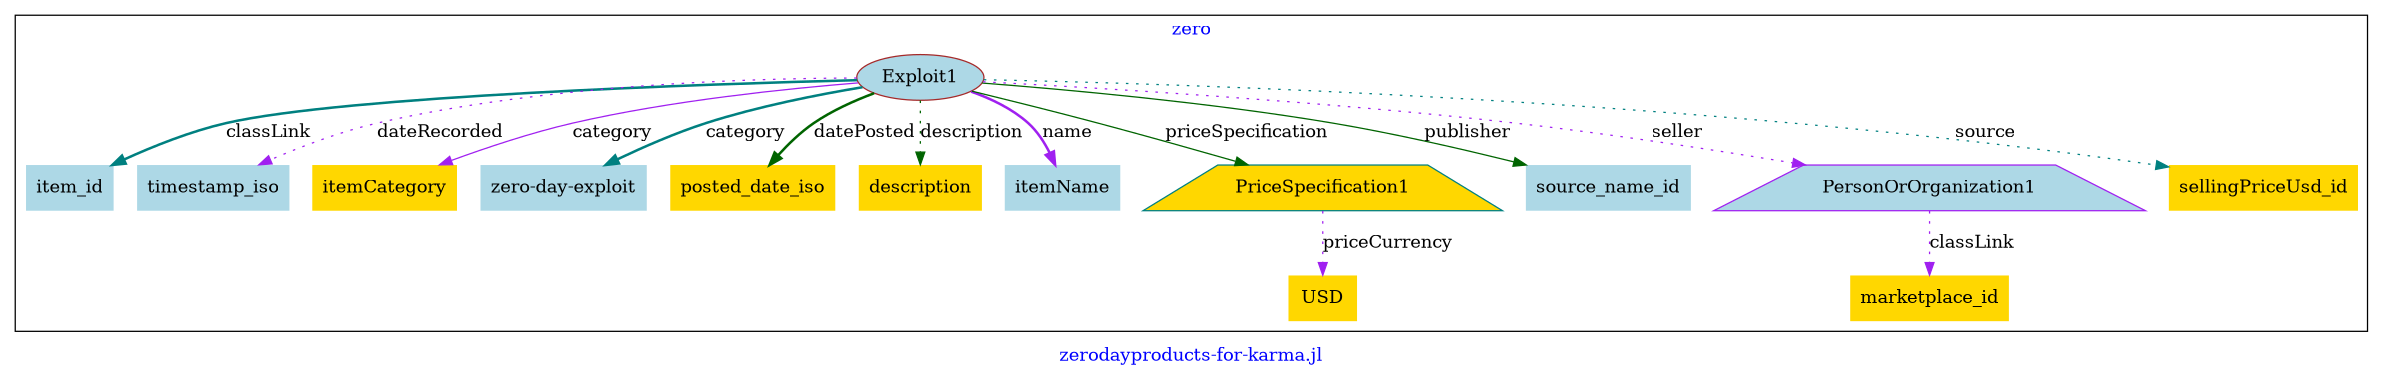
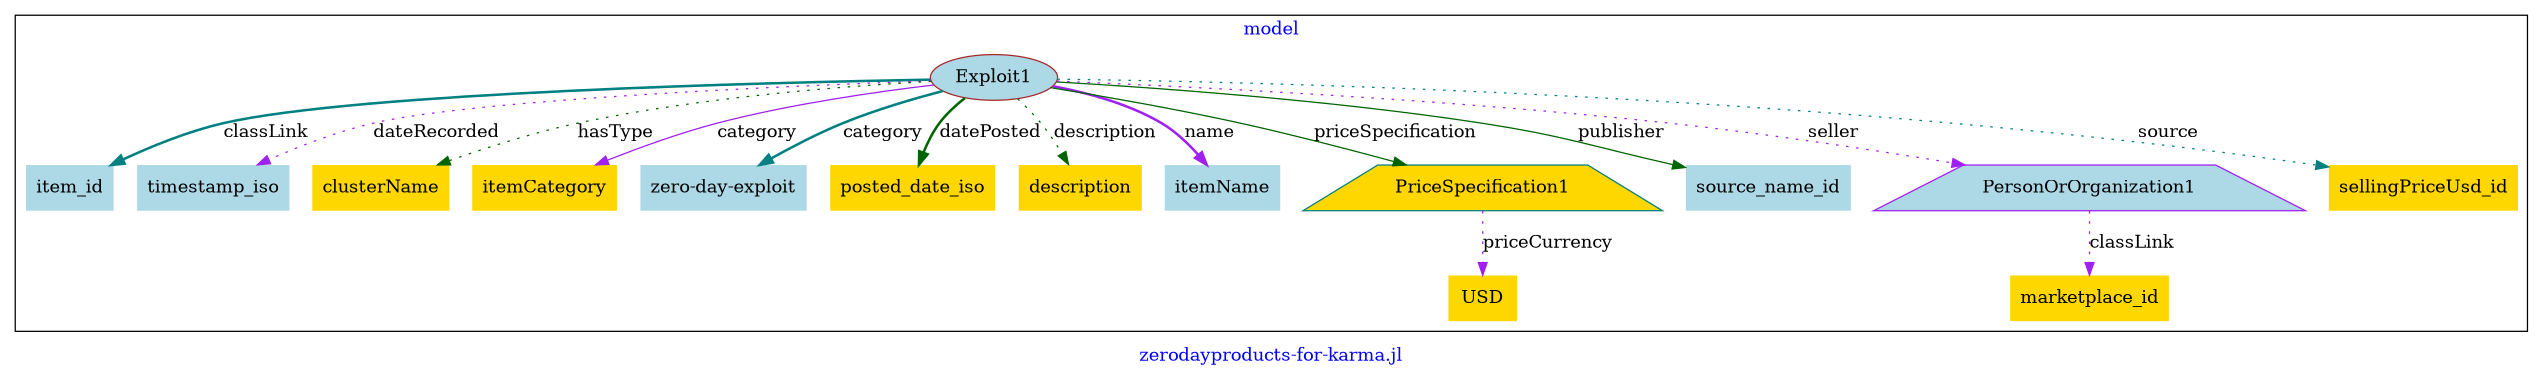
(1191, 30) -> (1271, 30)
none -> (381, 188)
